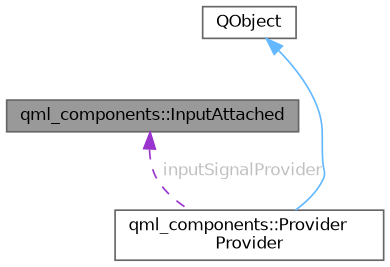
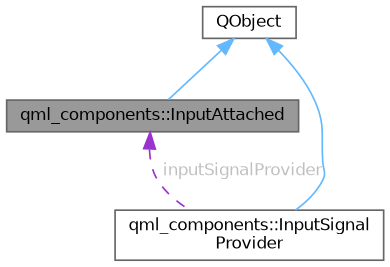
none -> (195, 75)
(249, 235) -> (249, 235)
